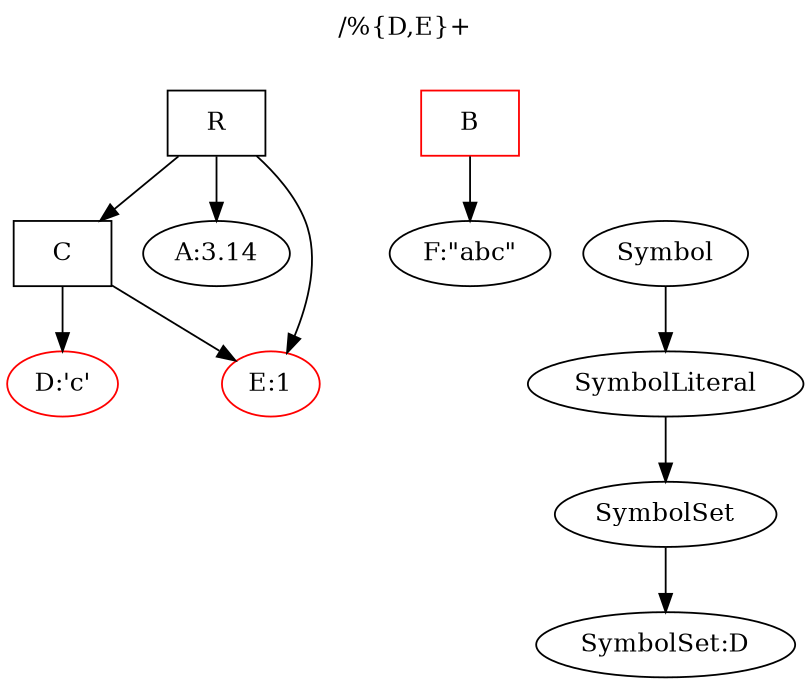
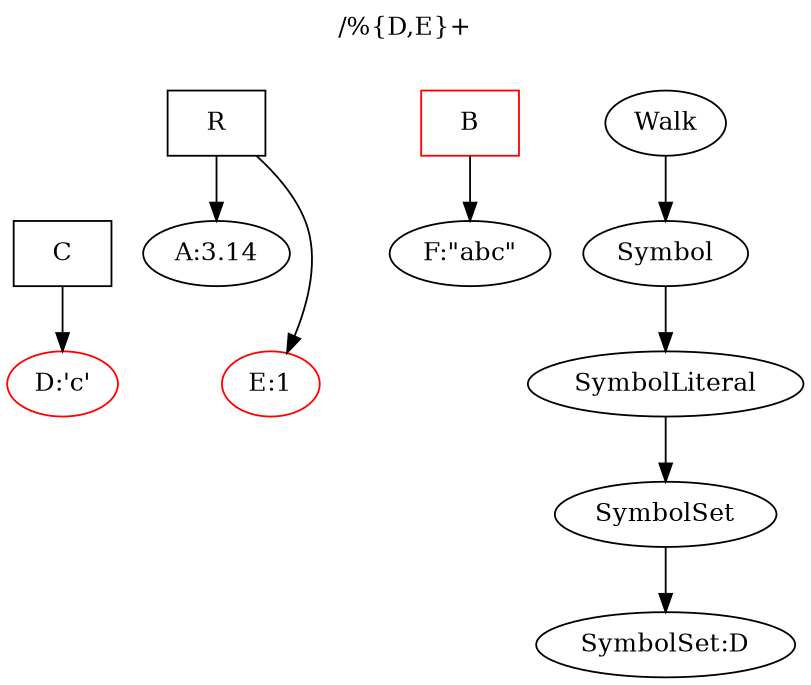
none -> (666, 123)
(146, 183) -> none
(166, 318) -> none
